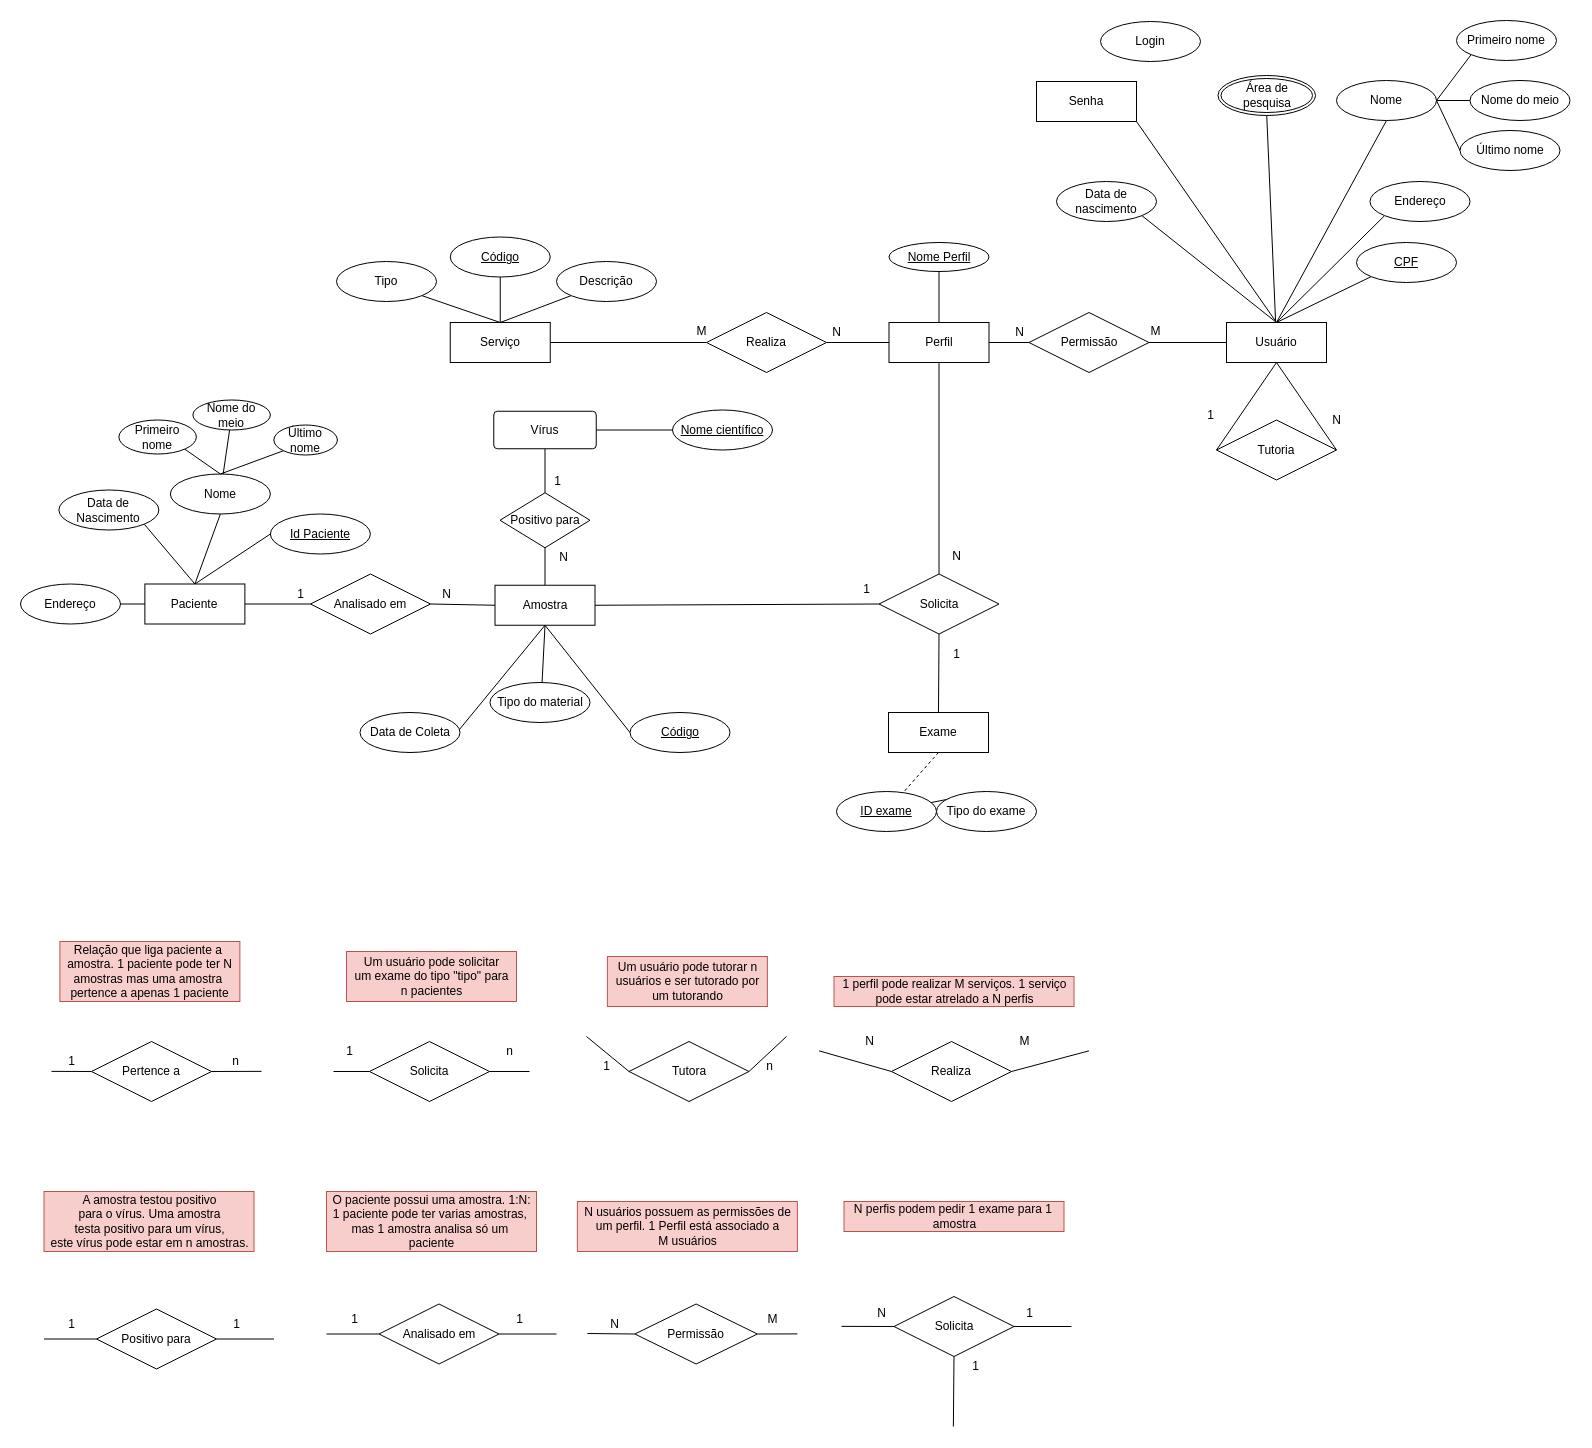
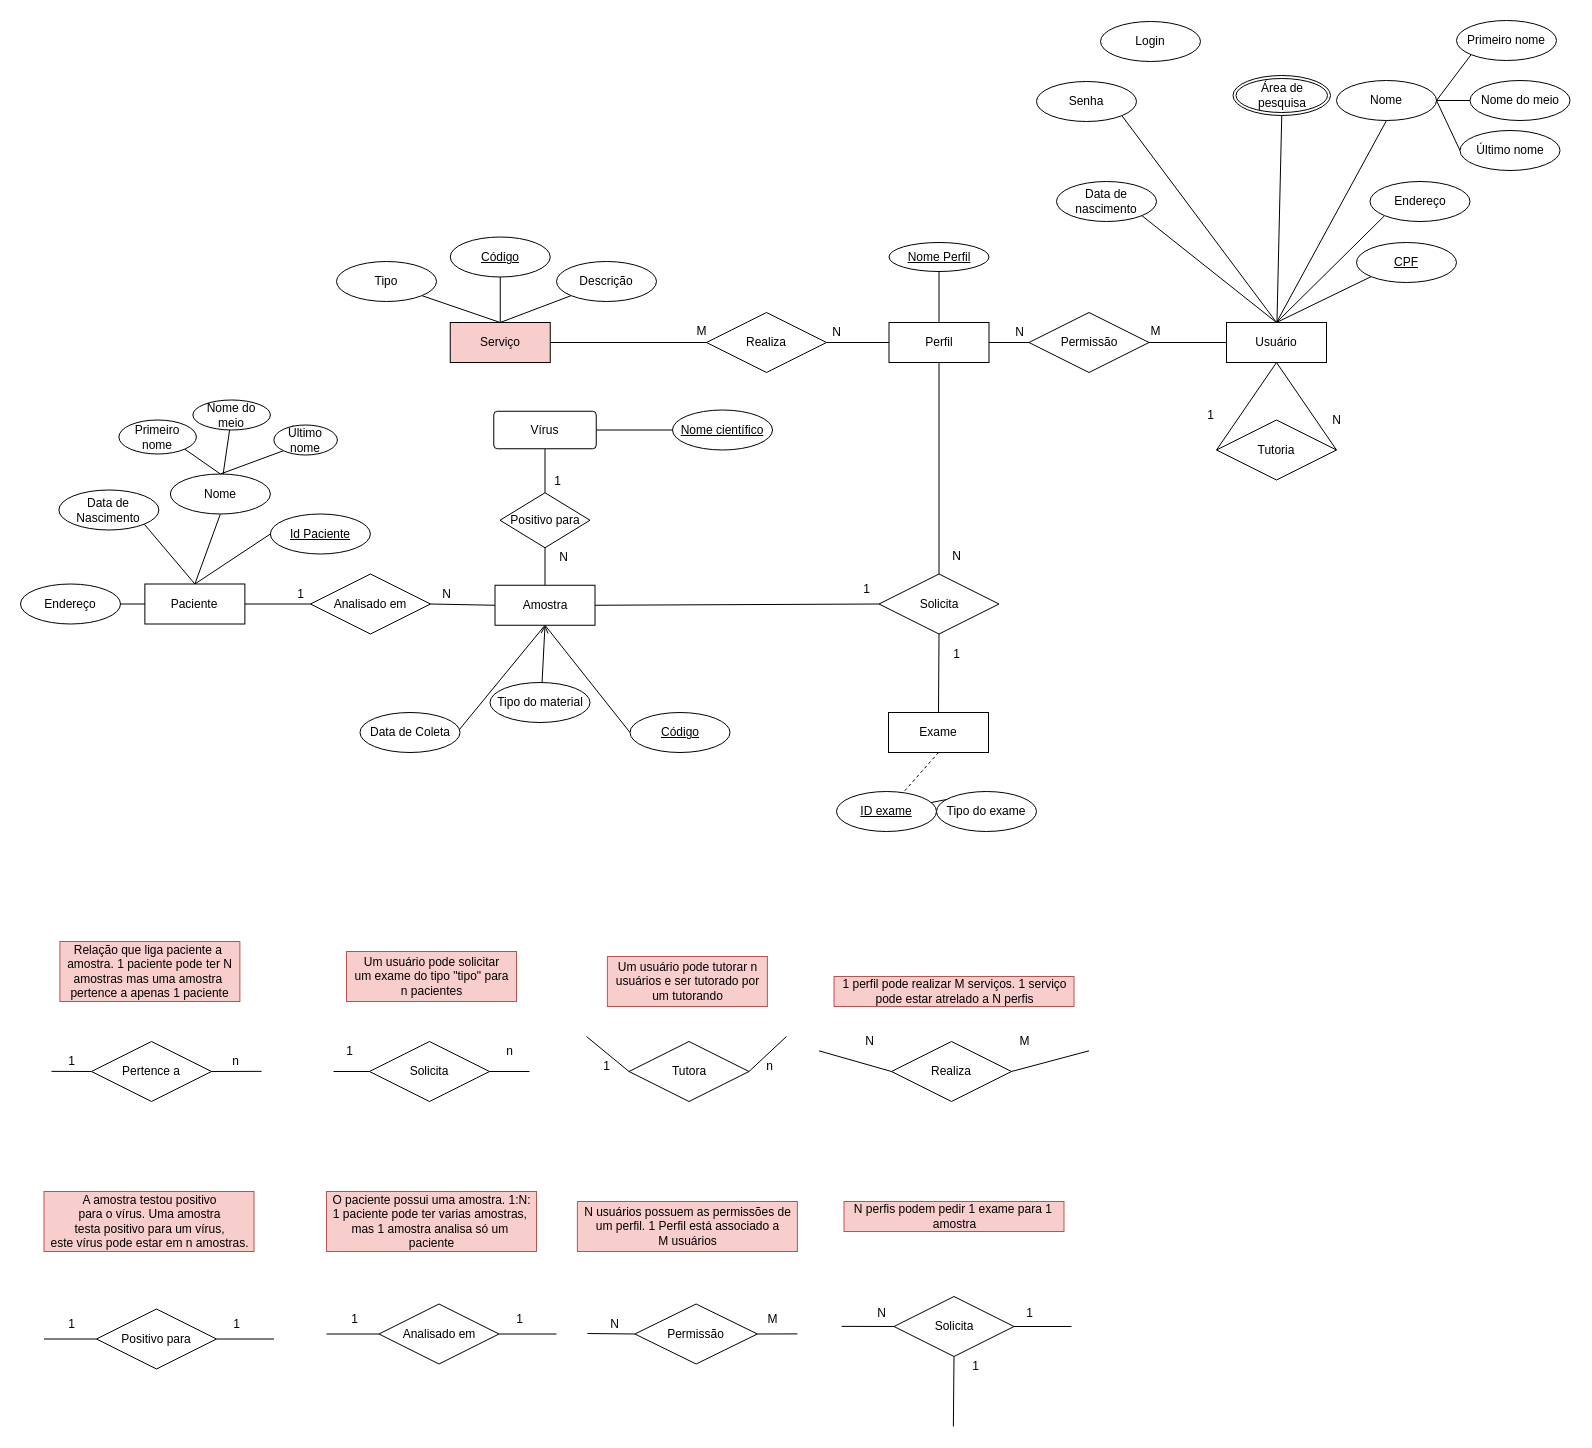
(1267, 96) -> (1282, 96)
(1087, 102) -> (1087, 102)
(500, 343) -> (500, 343)
(545, 631) -> (545, 631)
